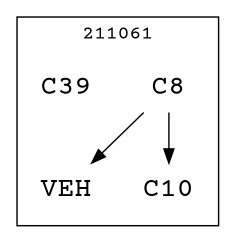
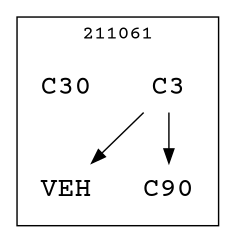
(67, 87) -> (67, 87)
(169, 87) -> (169, 87)
(169, 189) -> (169, 189)
